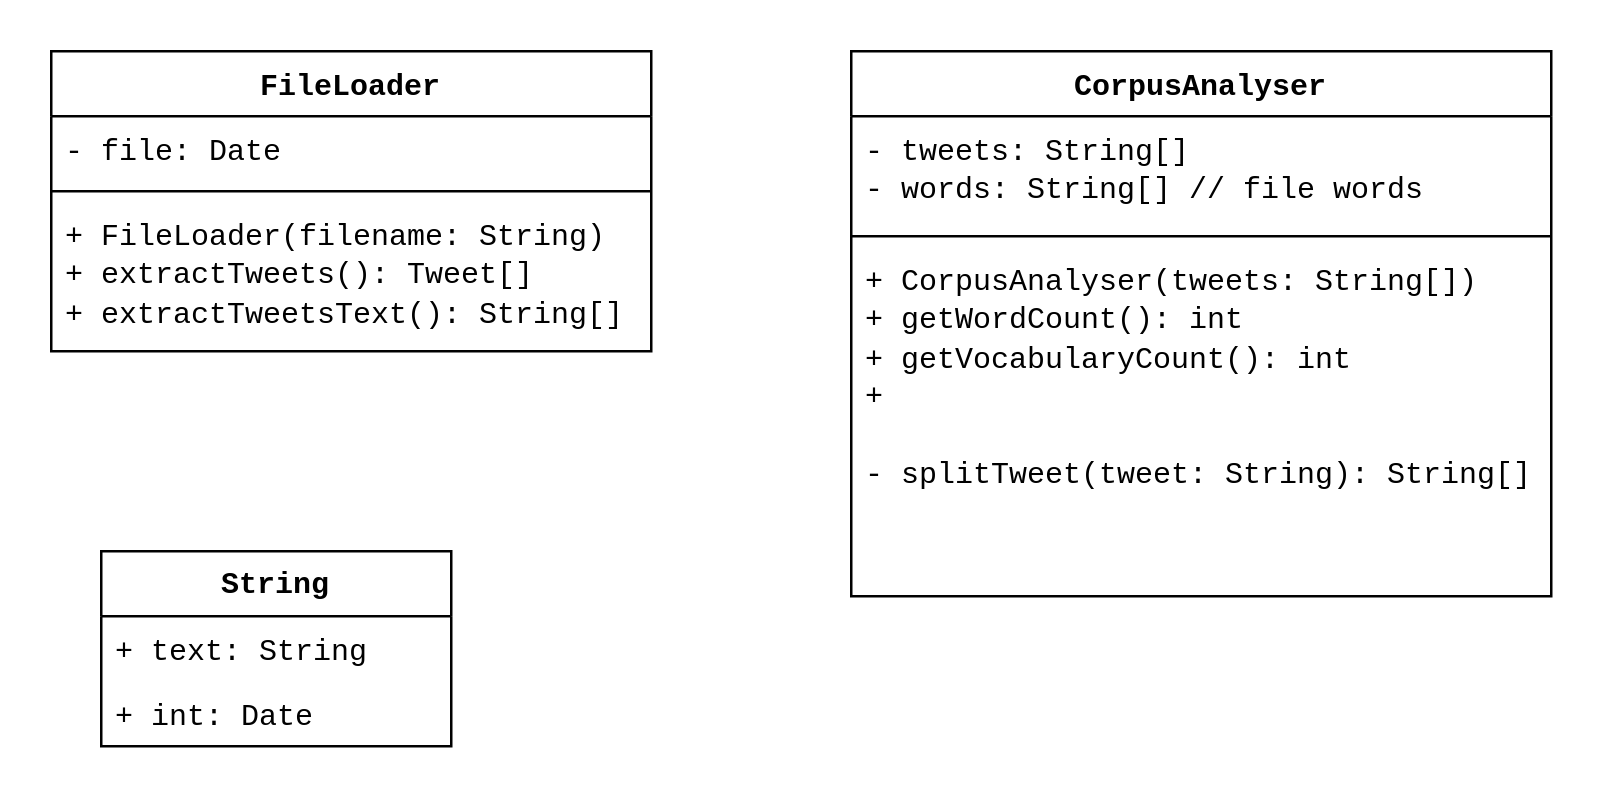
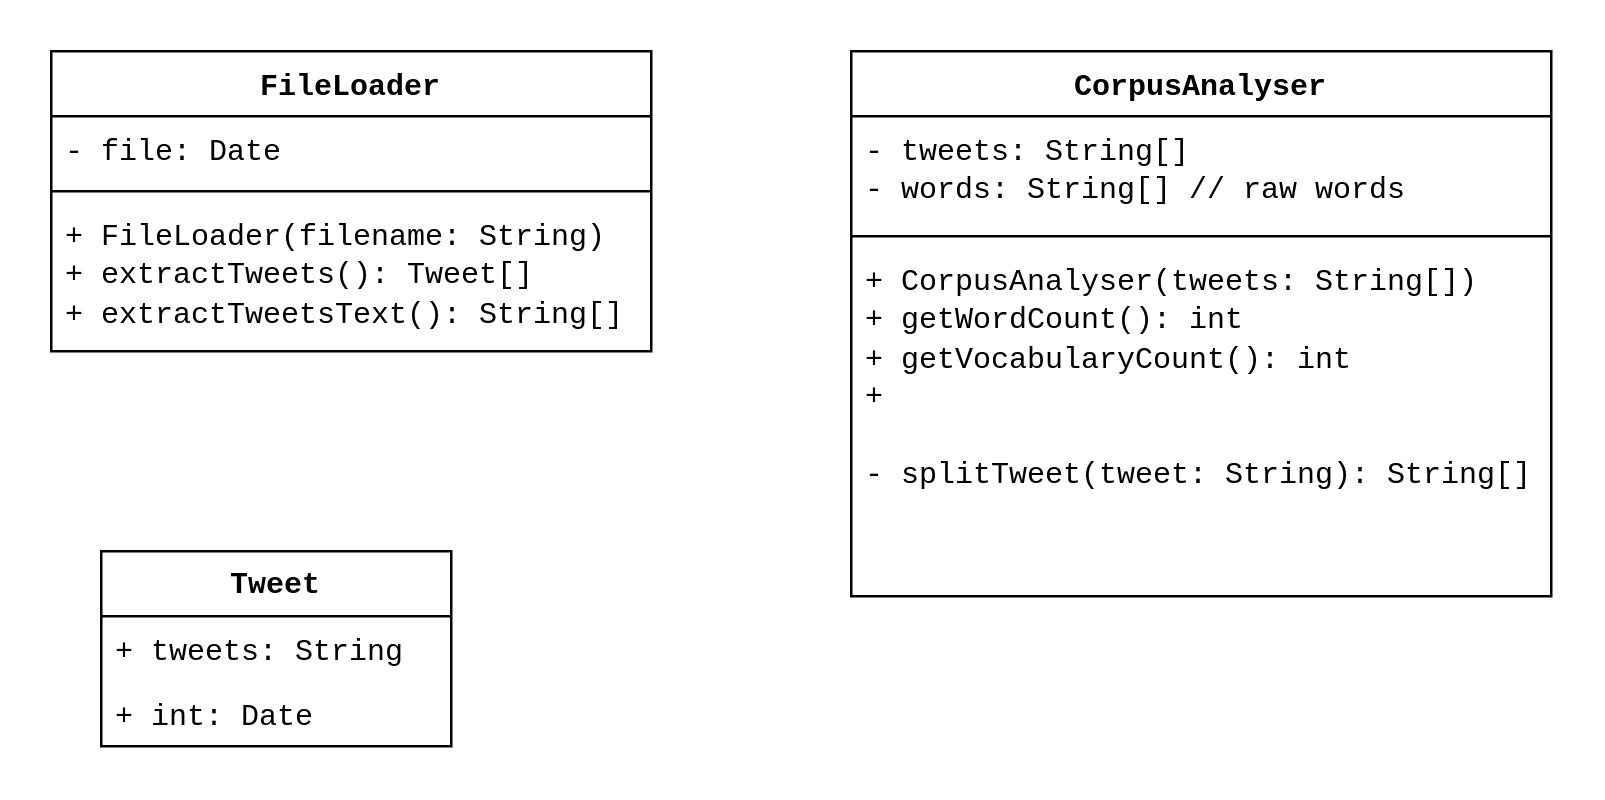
(1092, 170) -> (1091, 170)
(276, 584) -> (276, 584)
(218, 652) -> (235, 652)
